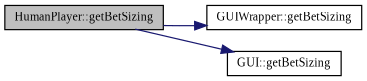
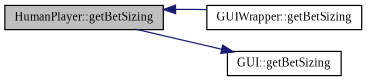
(179, 26) -> (191, 9)
